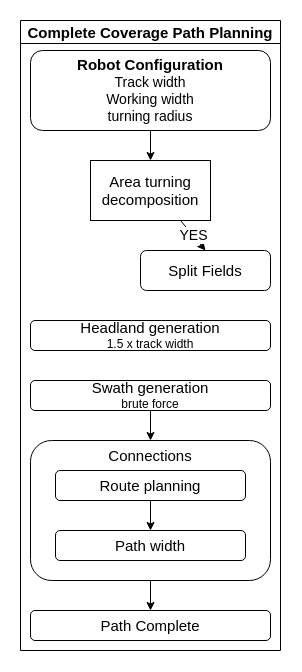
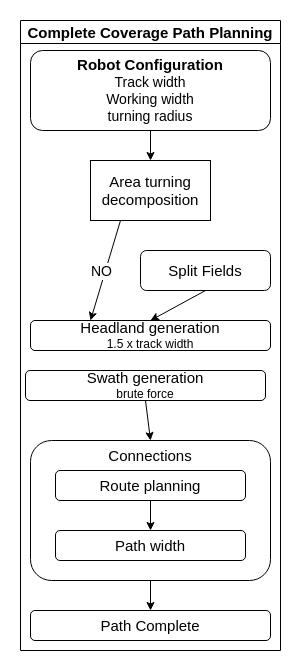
(191, 233) -> none
none -> (106, 267)
none -> (181, 304)
(151, 396) -> (146, 386)
